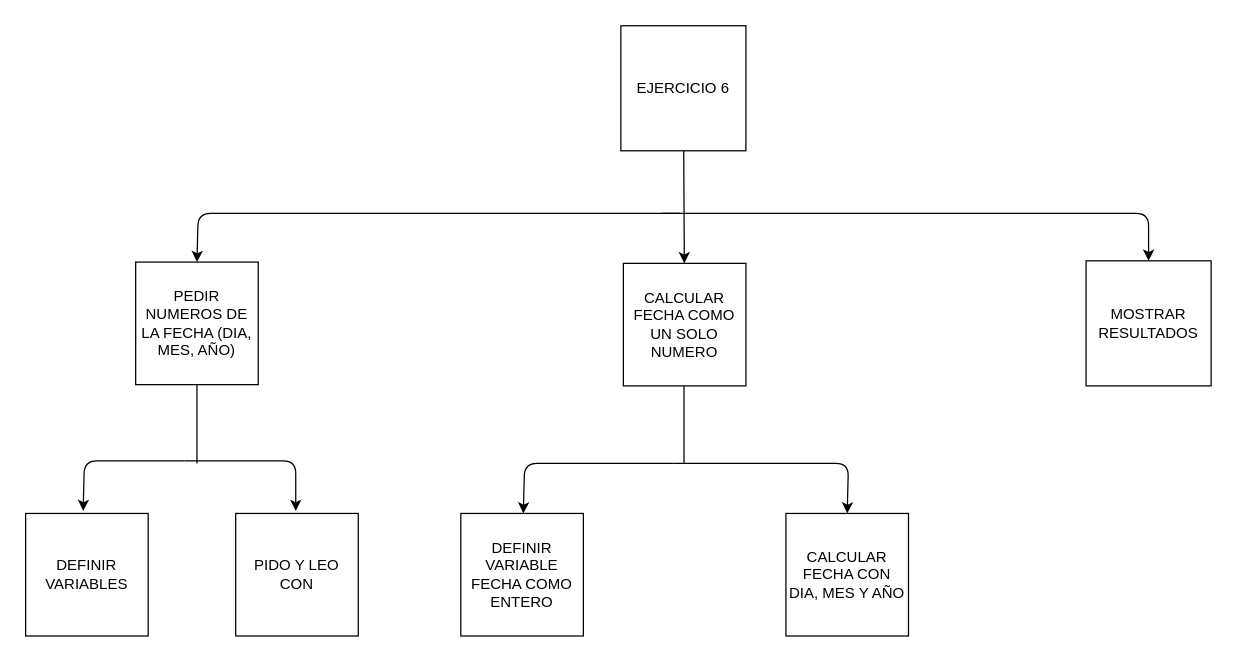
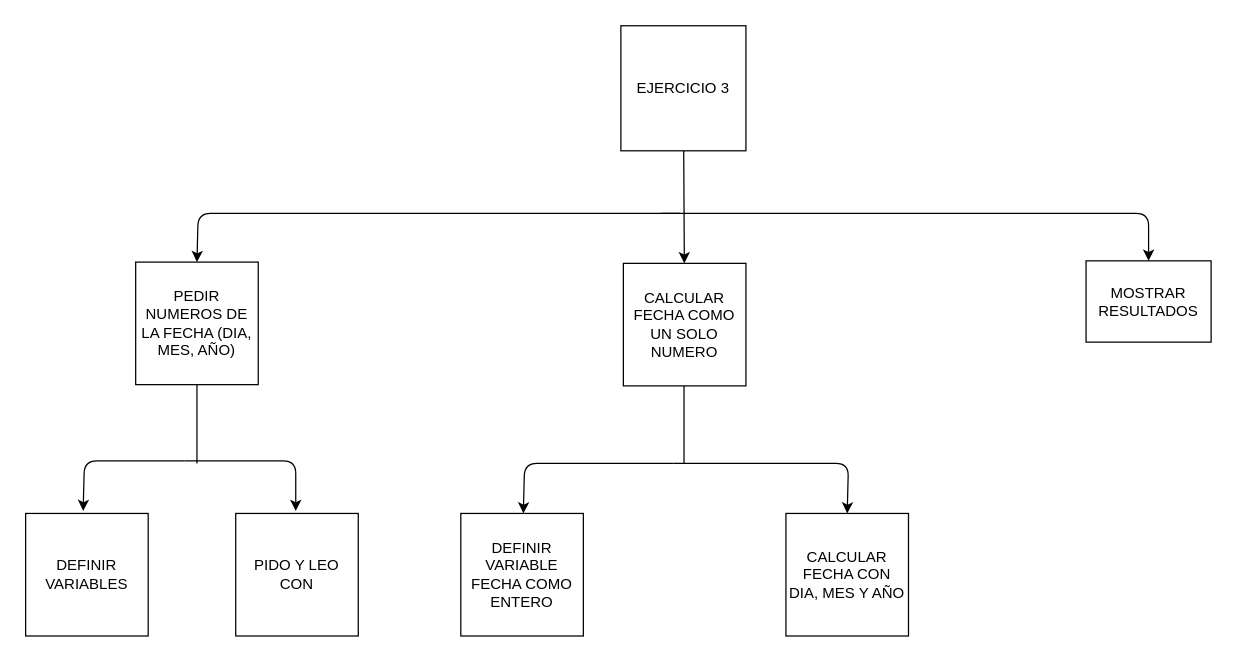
(683, 88) -> (683, 88)
(1148, 323) -> (1148, 301)
